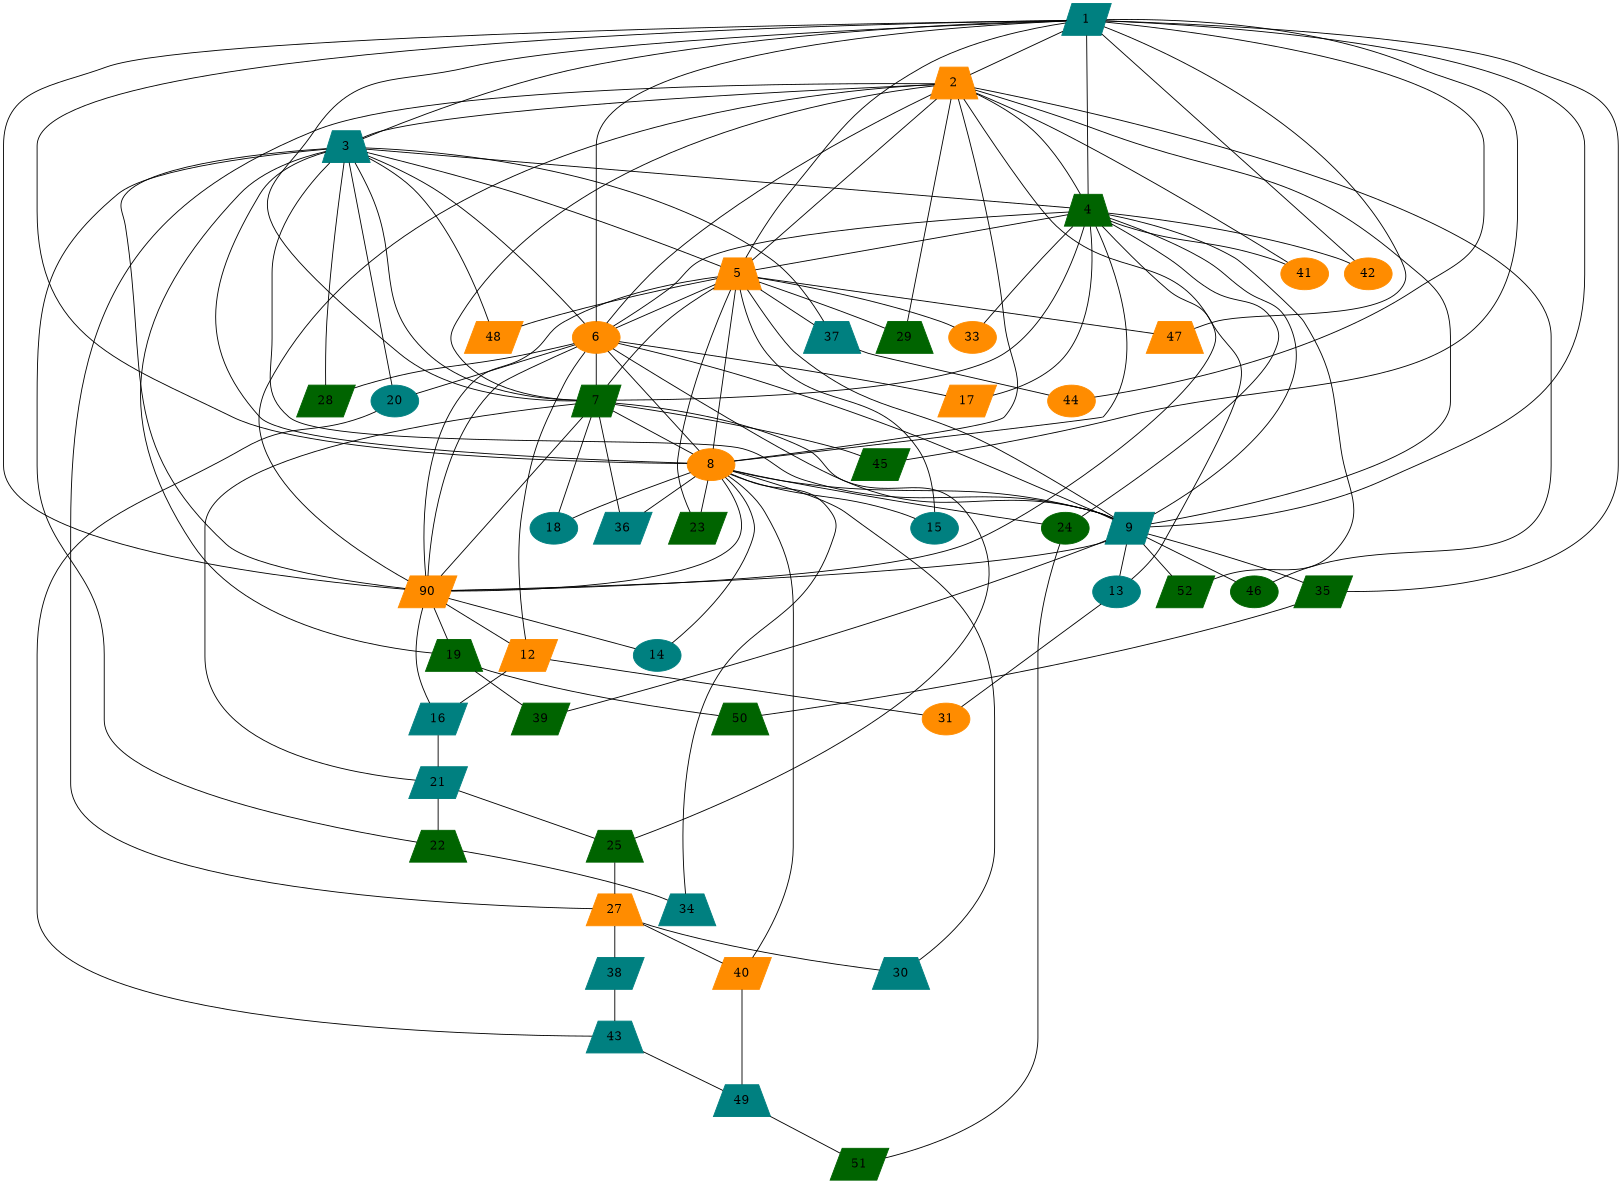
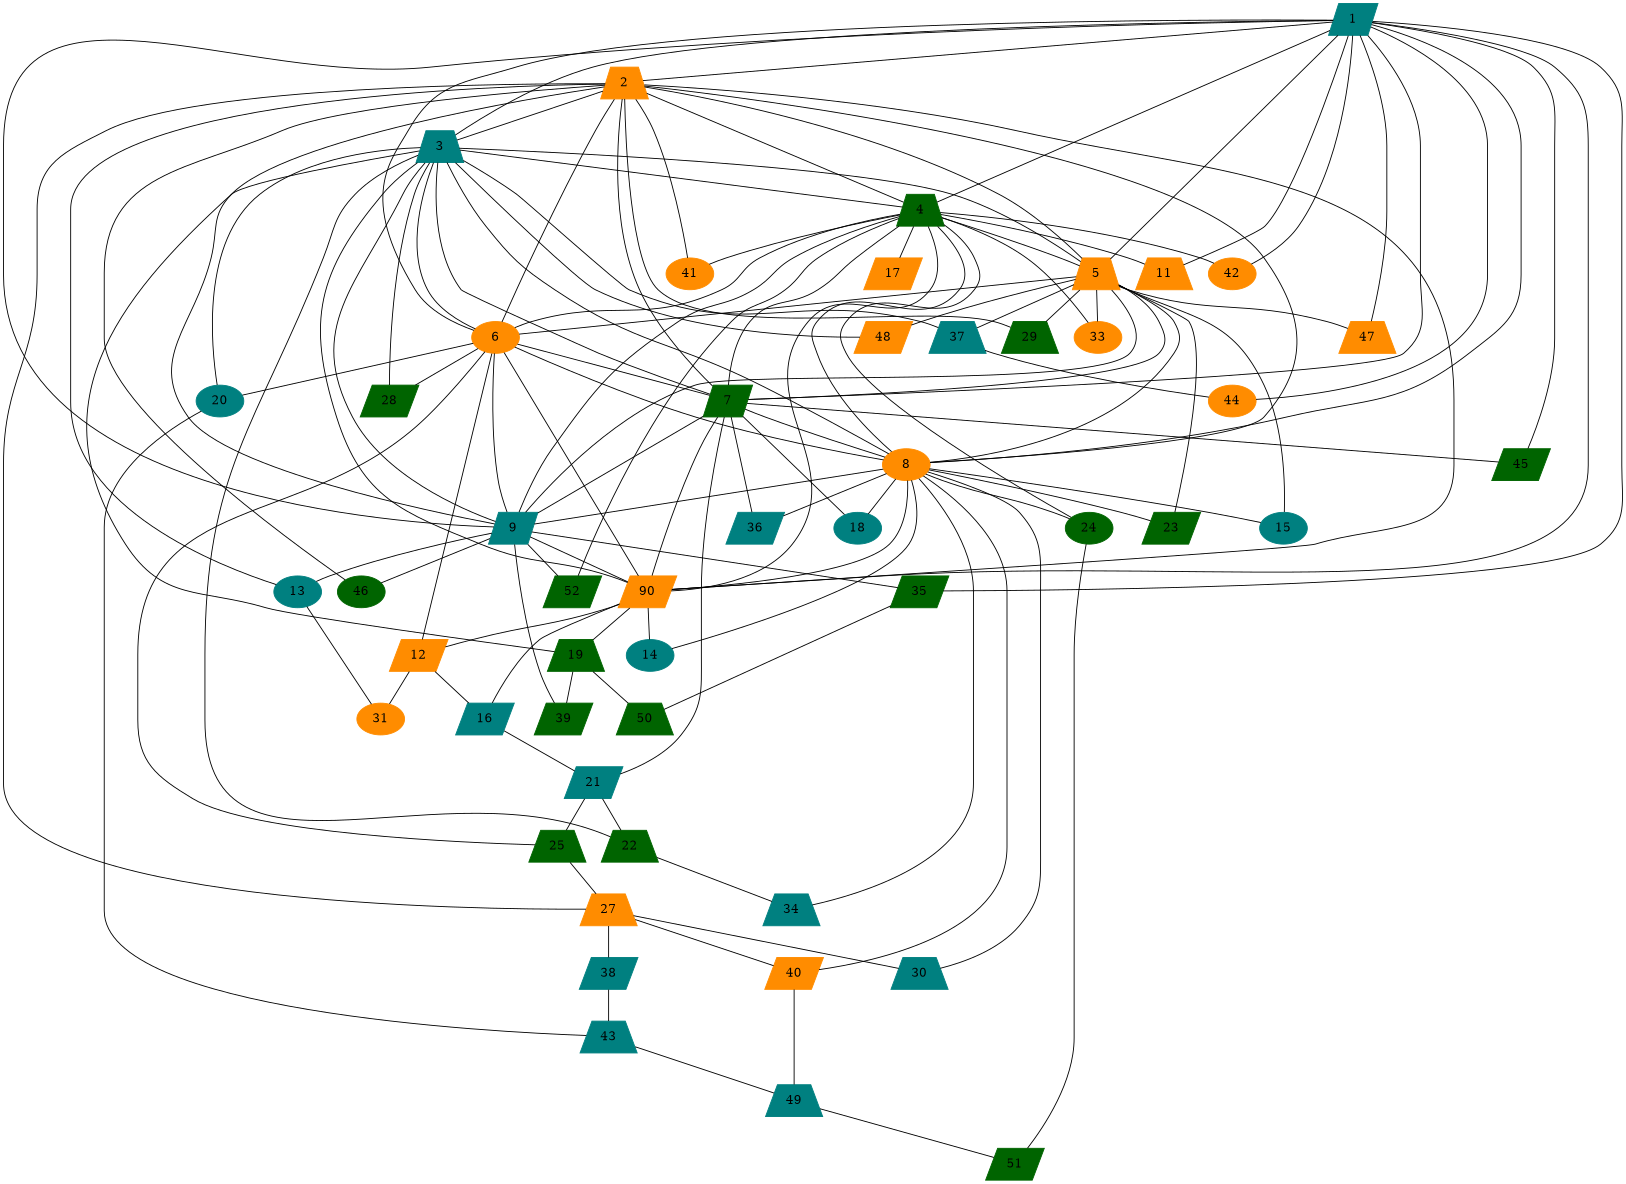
none -> (1164, 274)
(543, 343) -> none
(791, 368) -> none
